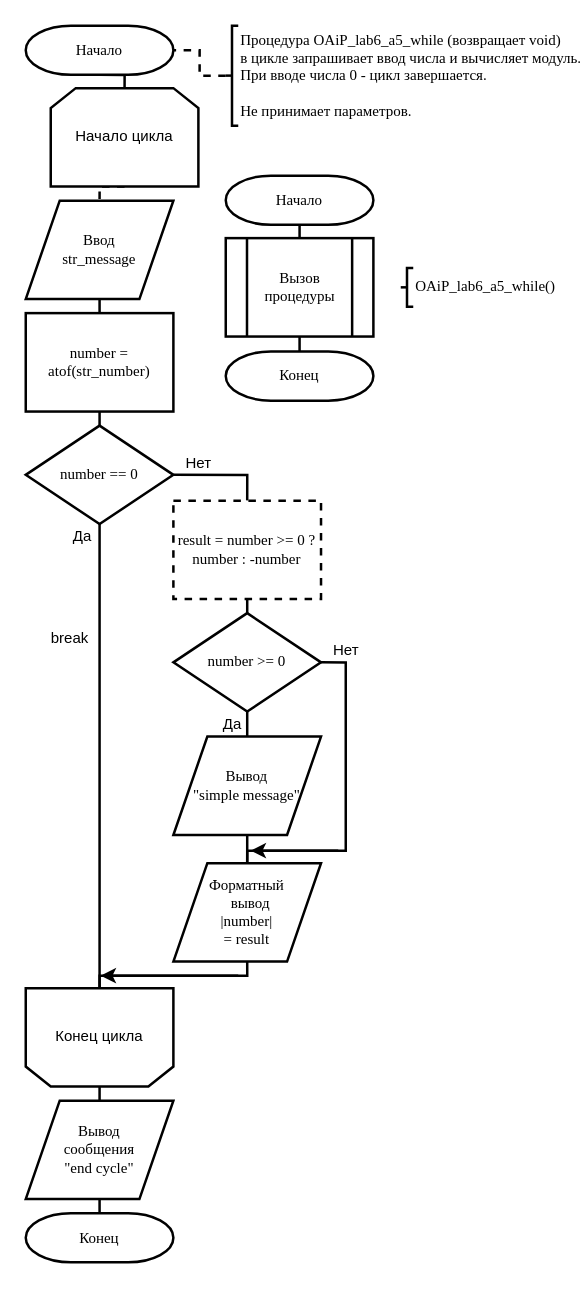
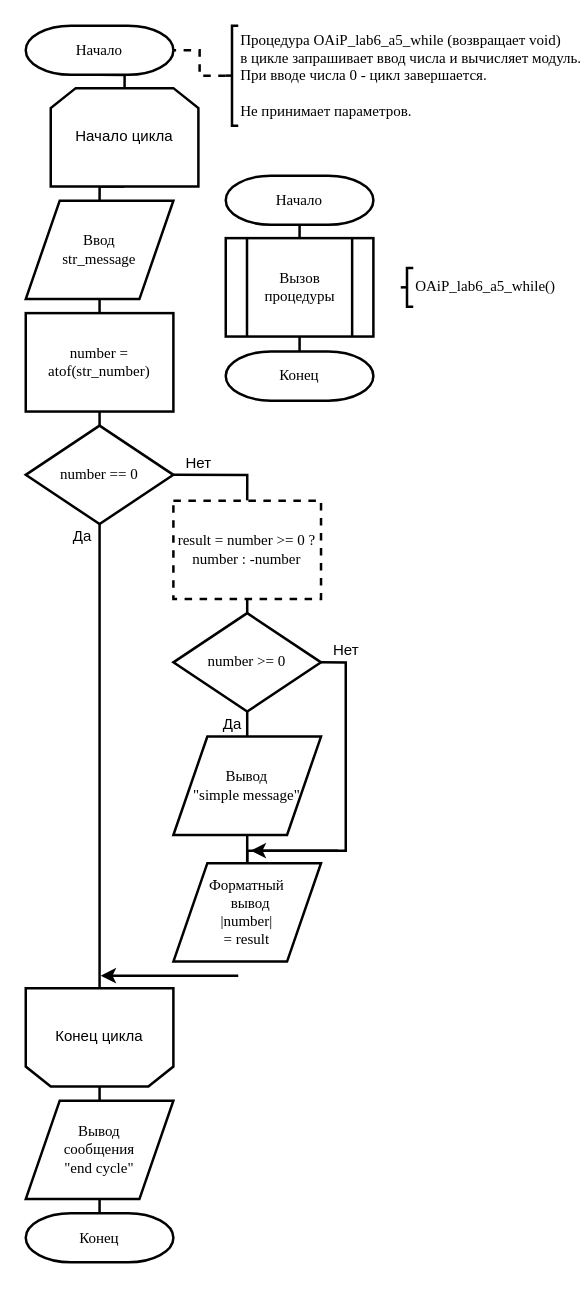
(99, 188) -> (99, 188)
(69, 638) -> none
(247, 973) -> none
